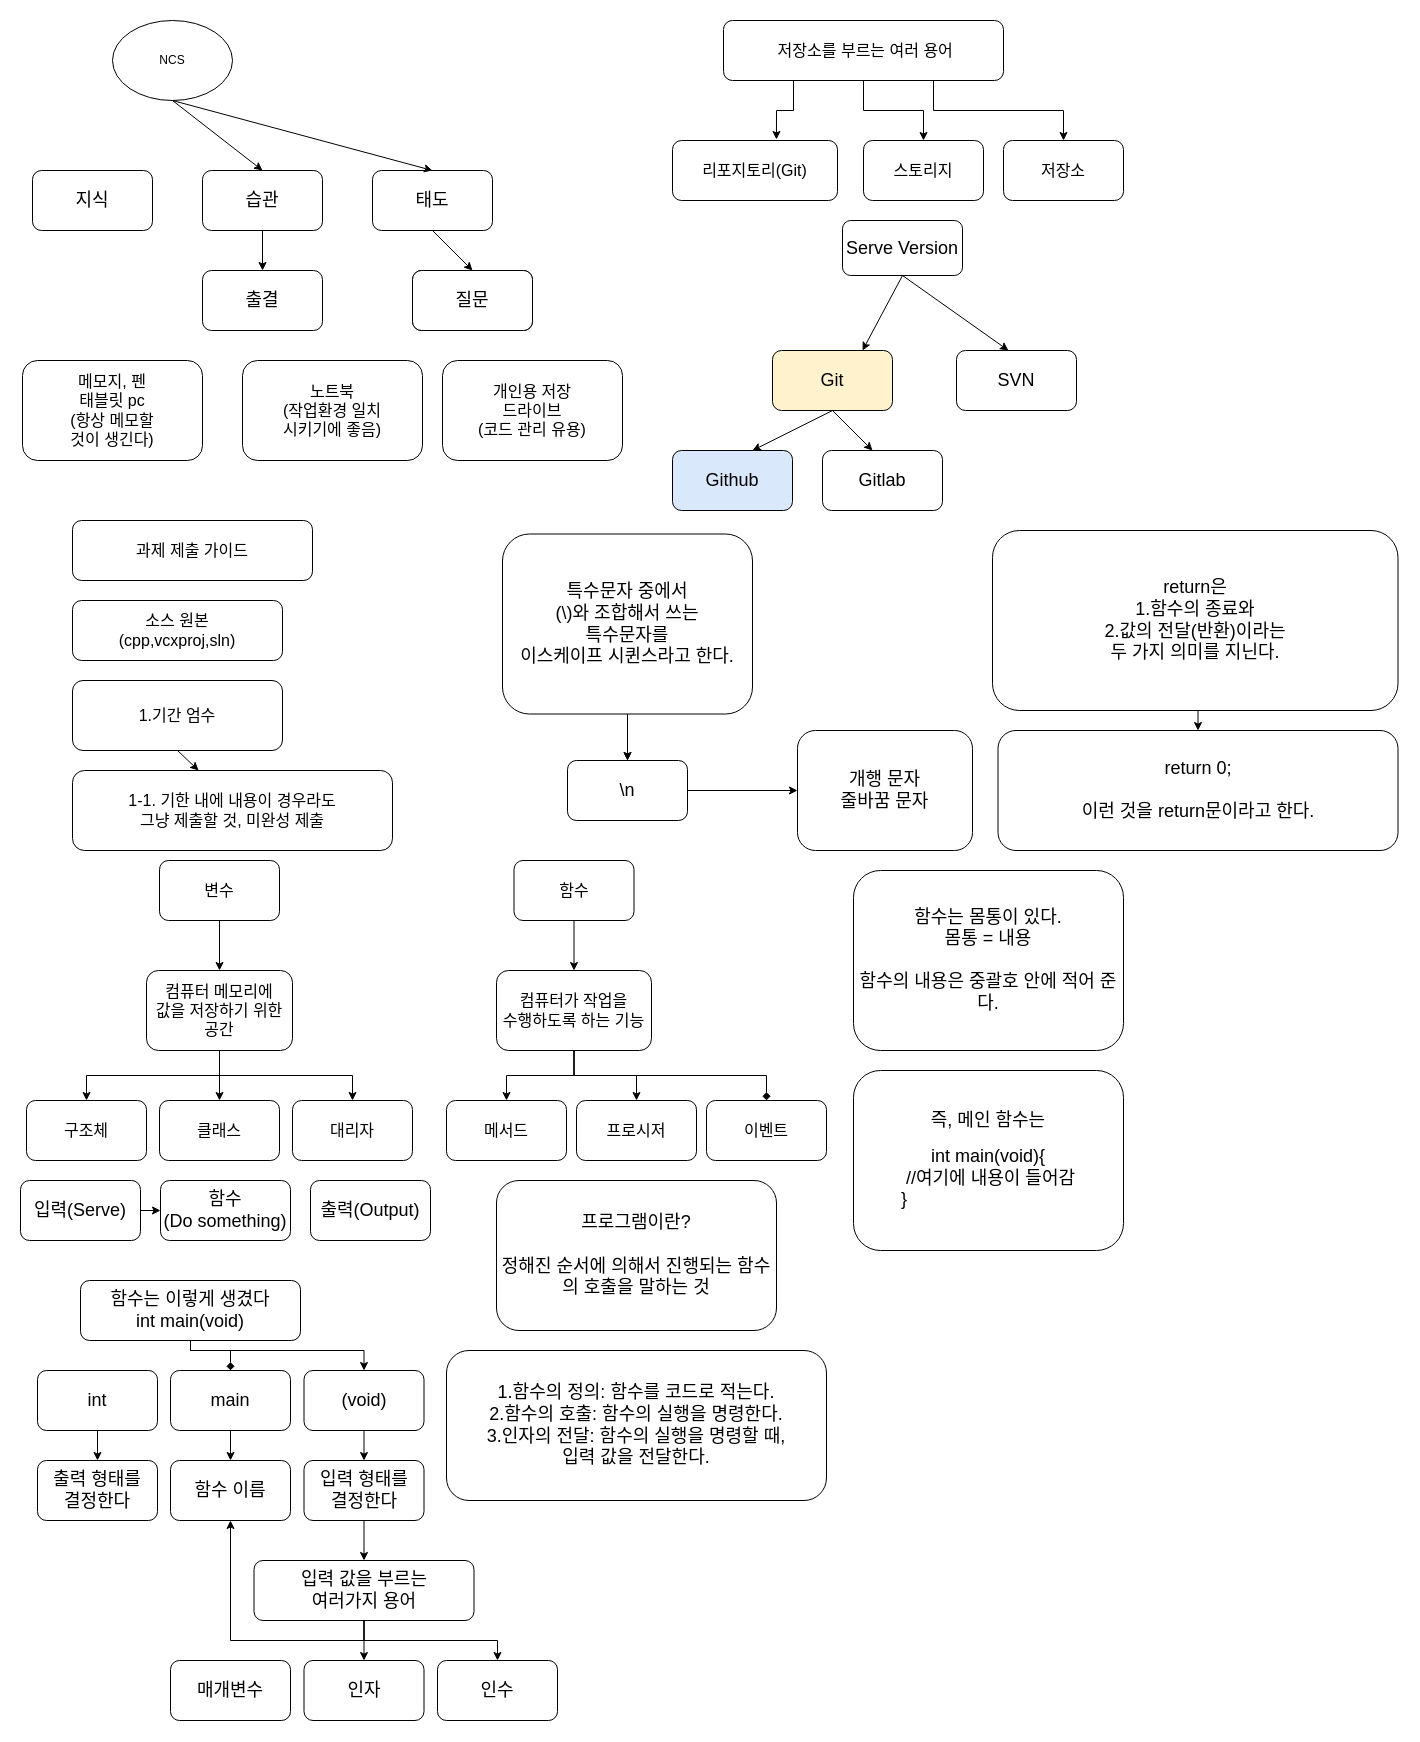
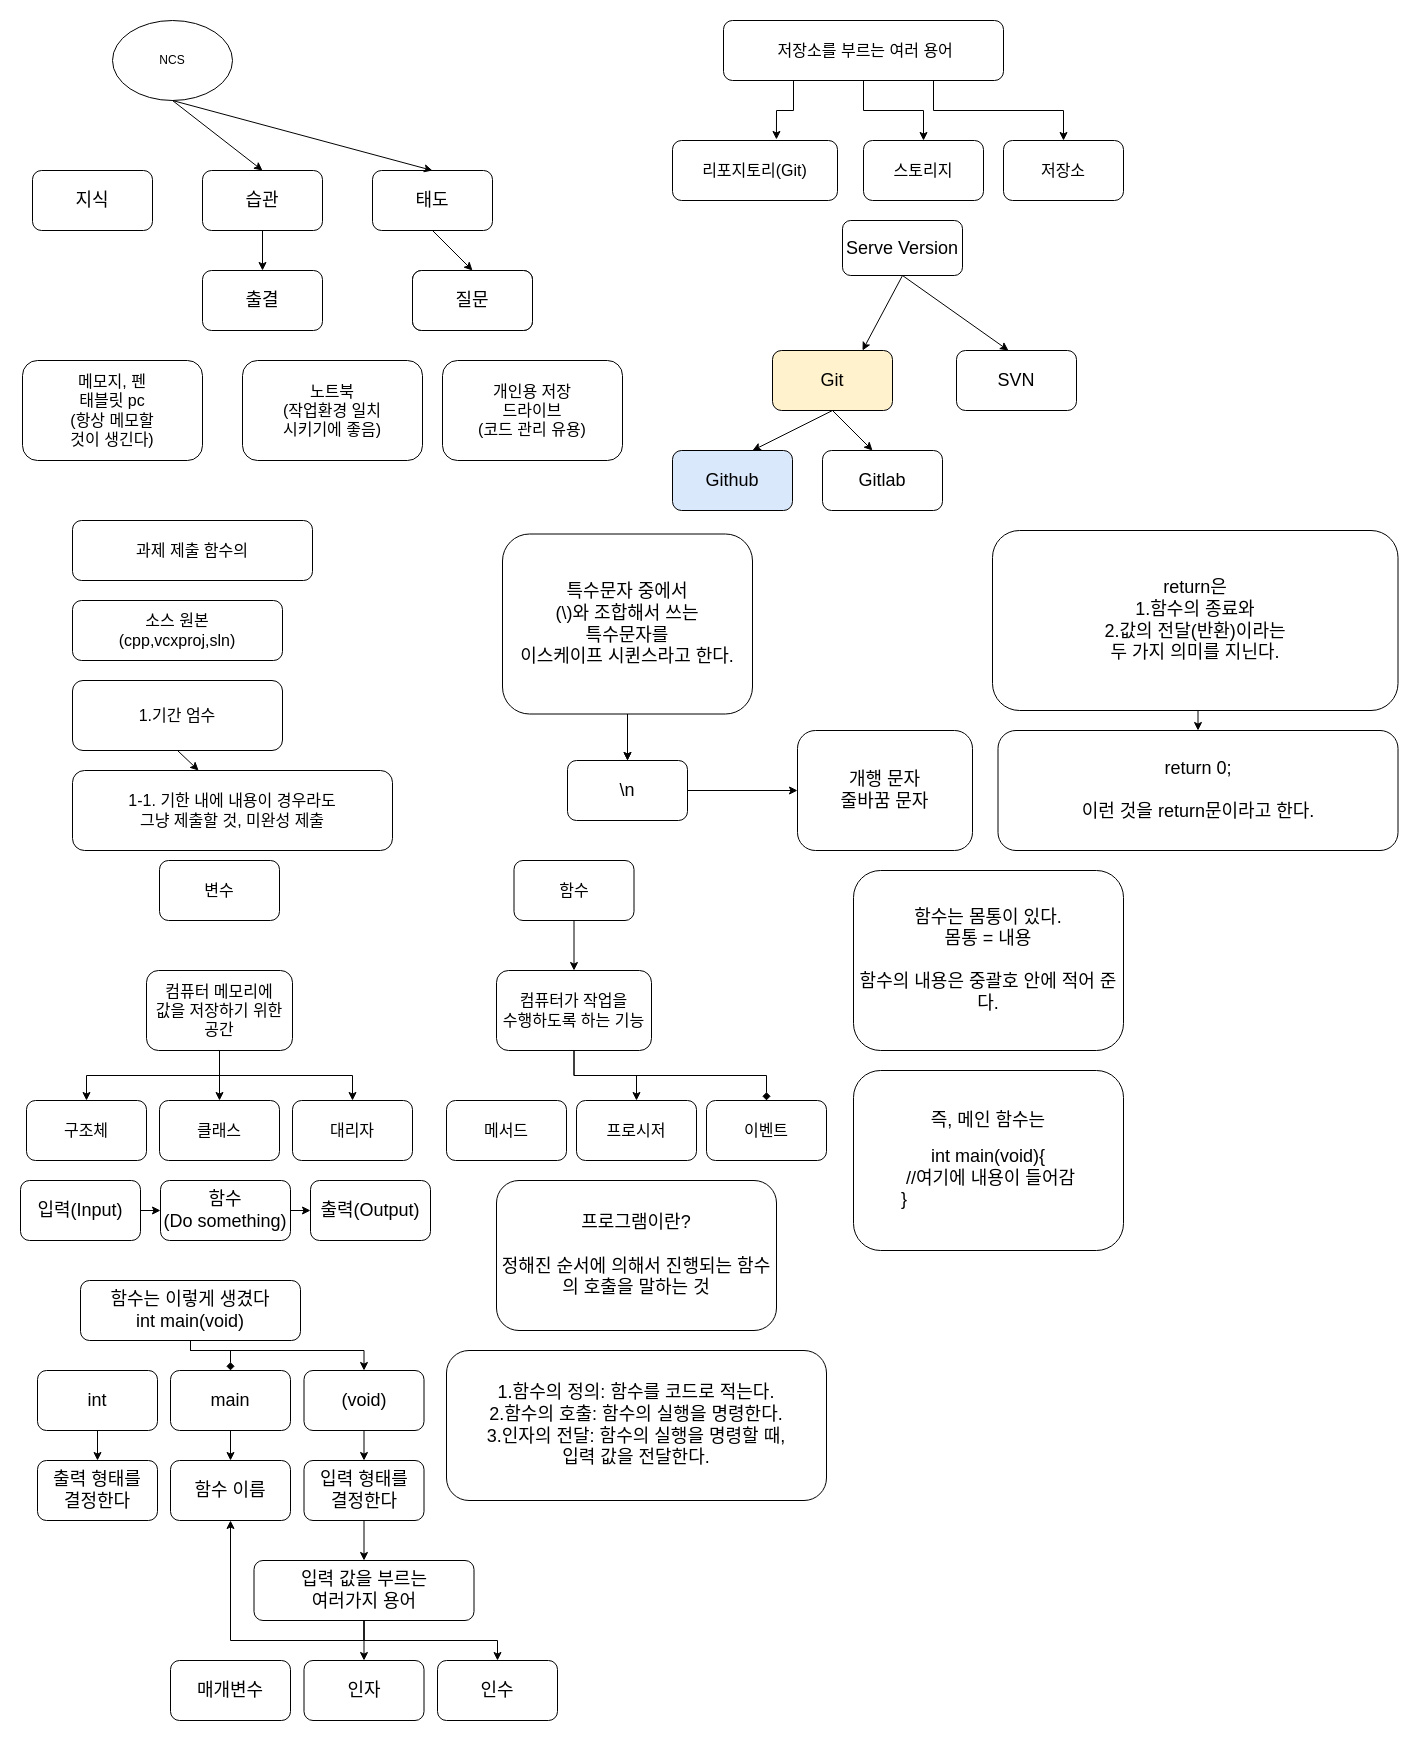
(193, 551) -> (193, 551)
(220, 942) -> none
(531, 1076) -> none
(81, 1211) -> (81, 1211)
none -> (297, 1211)
